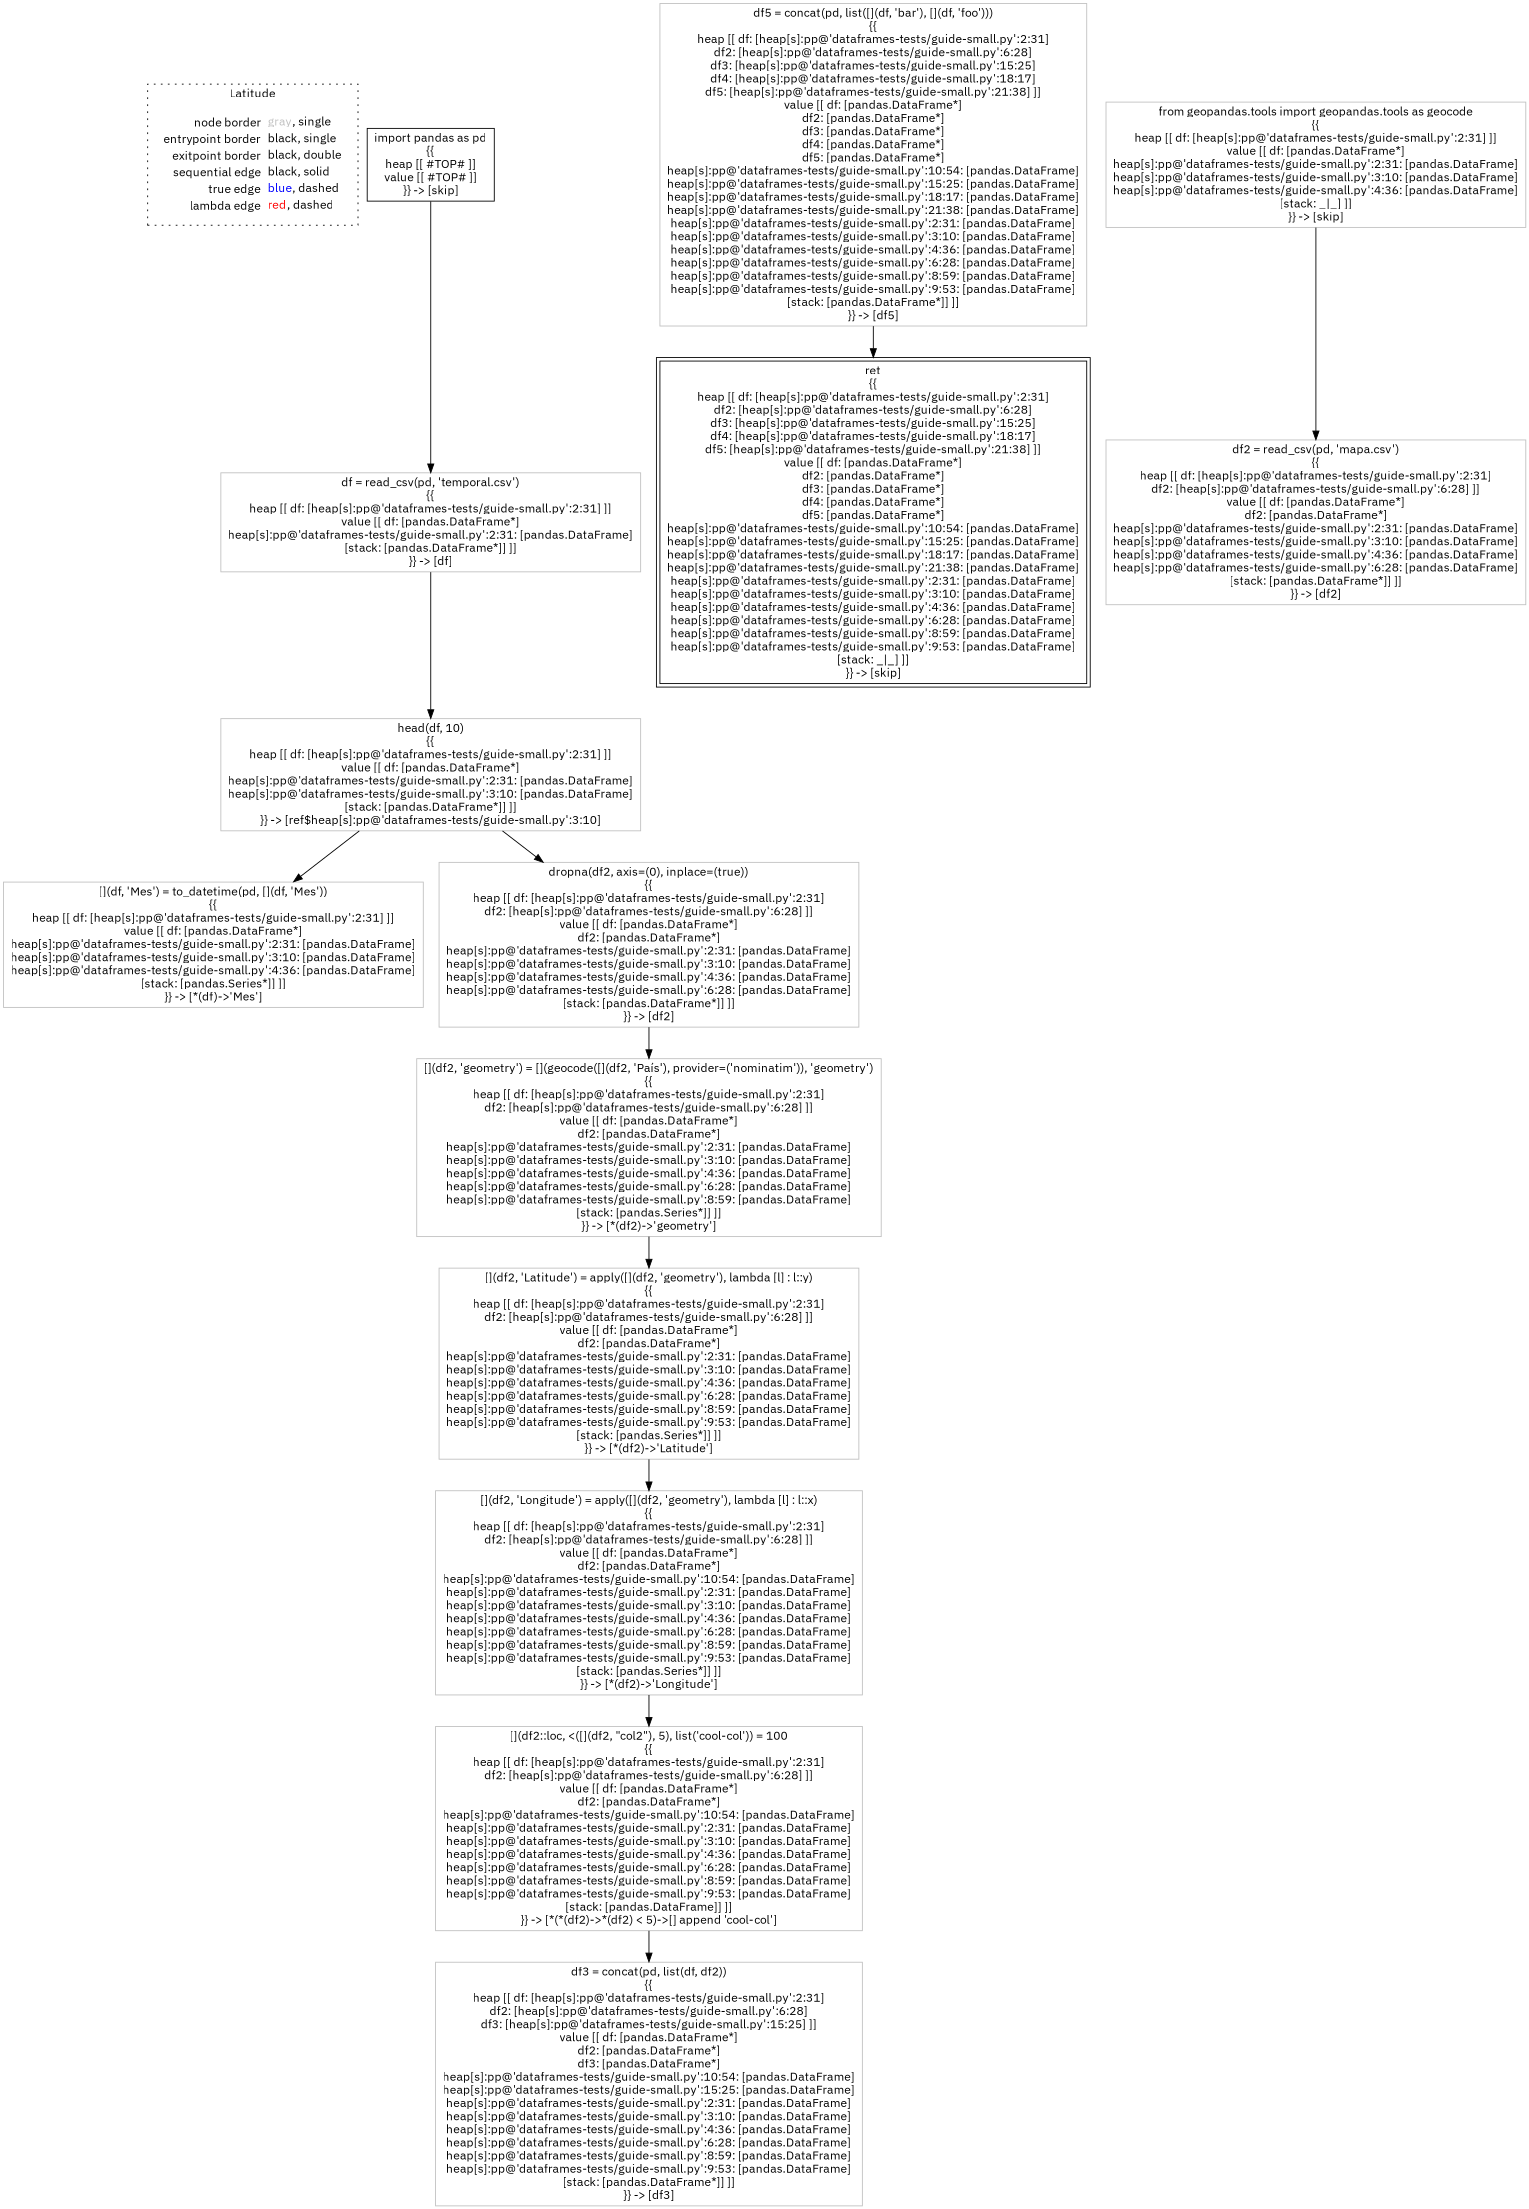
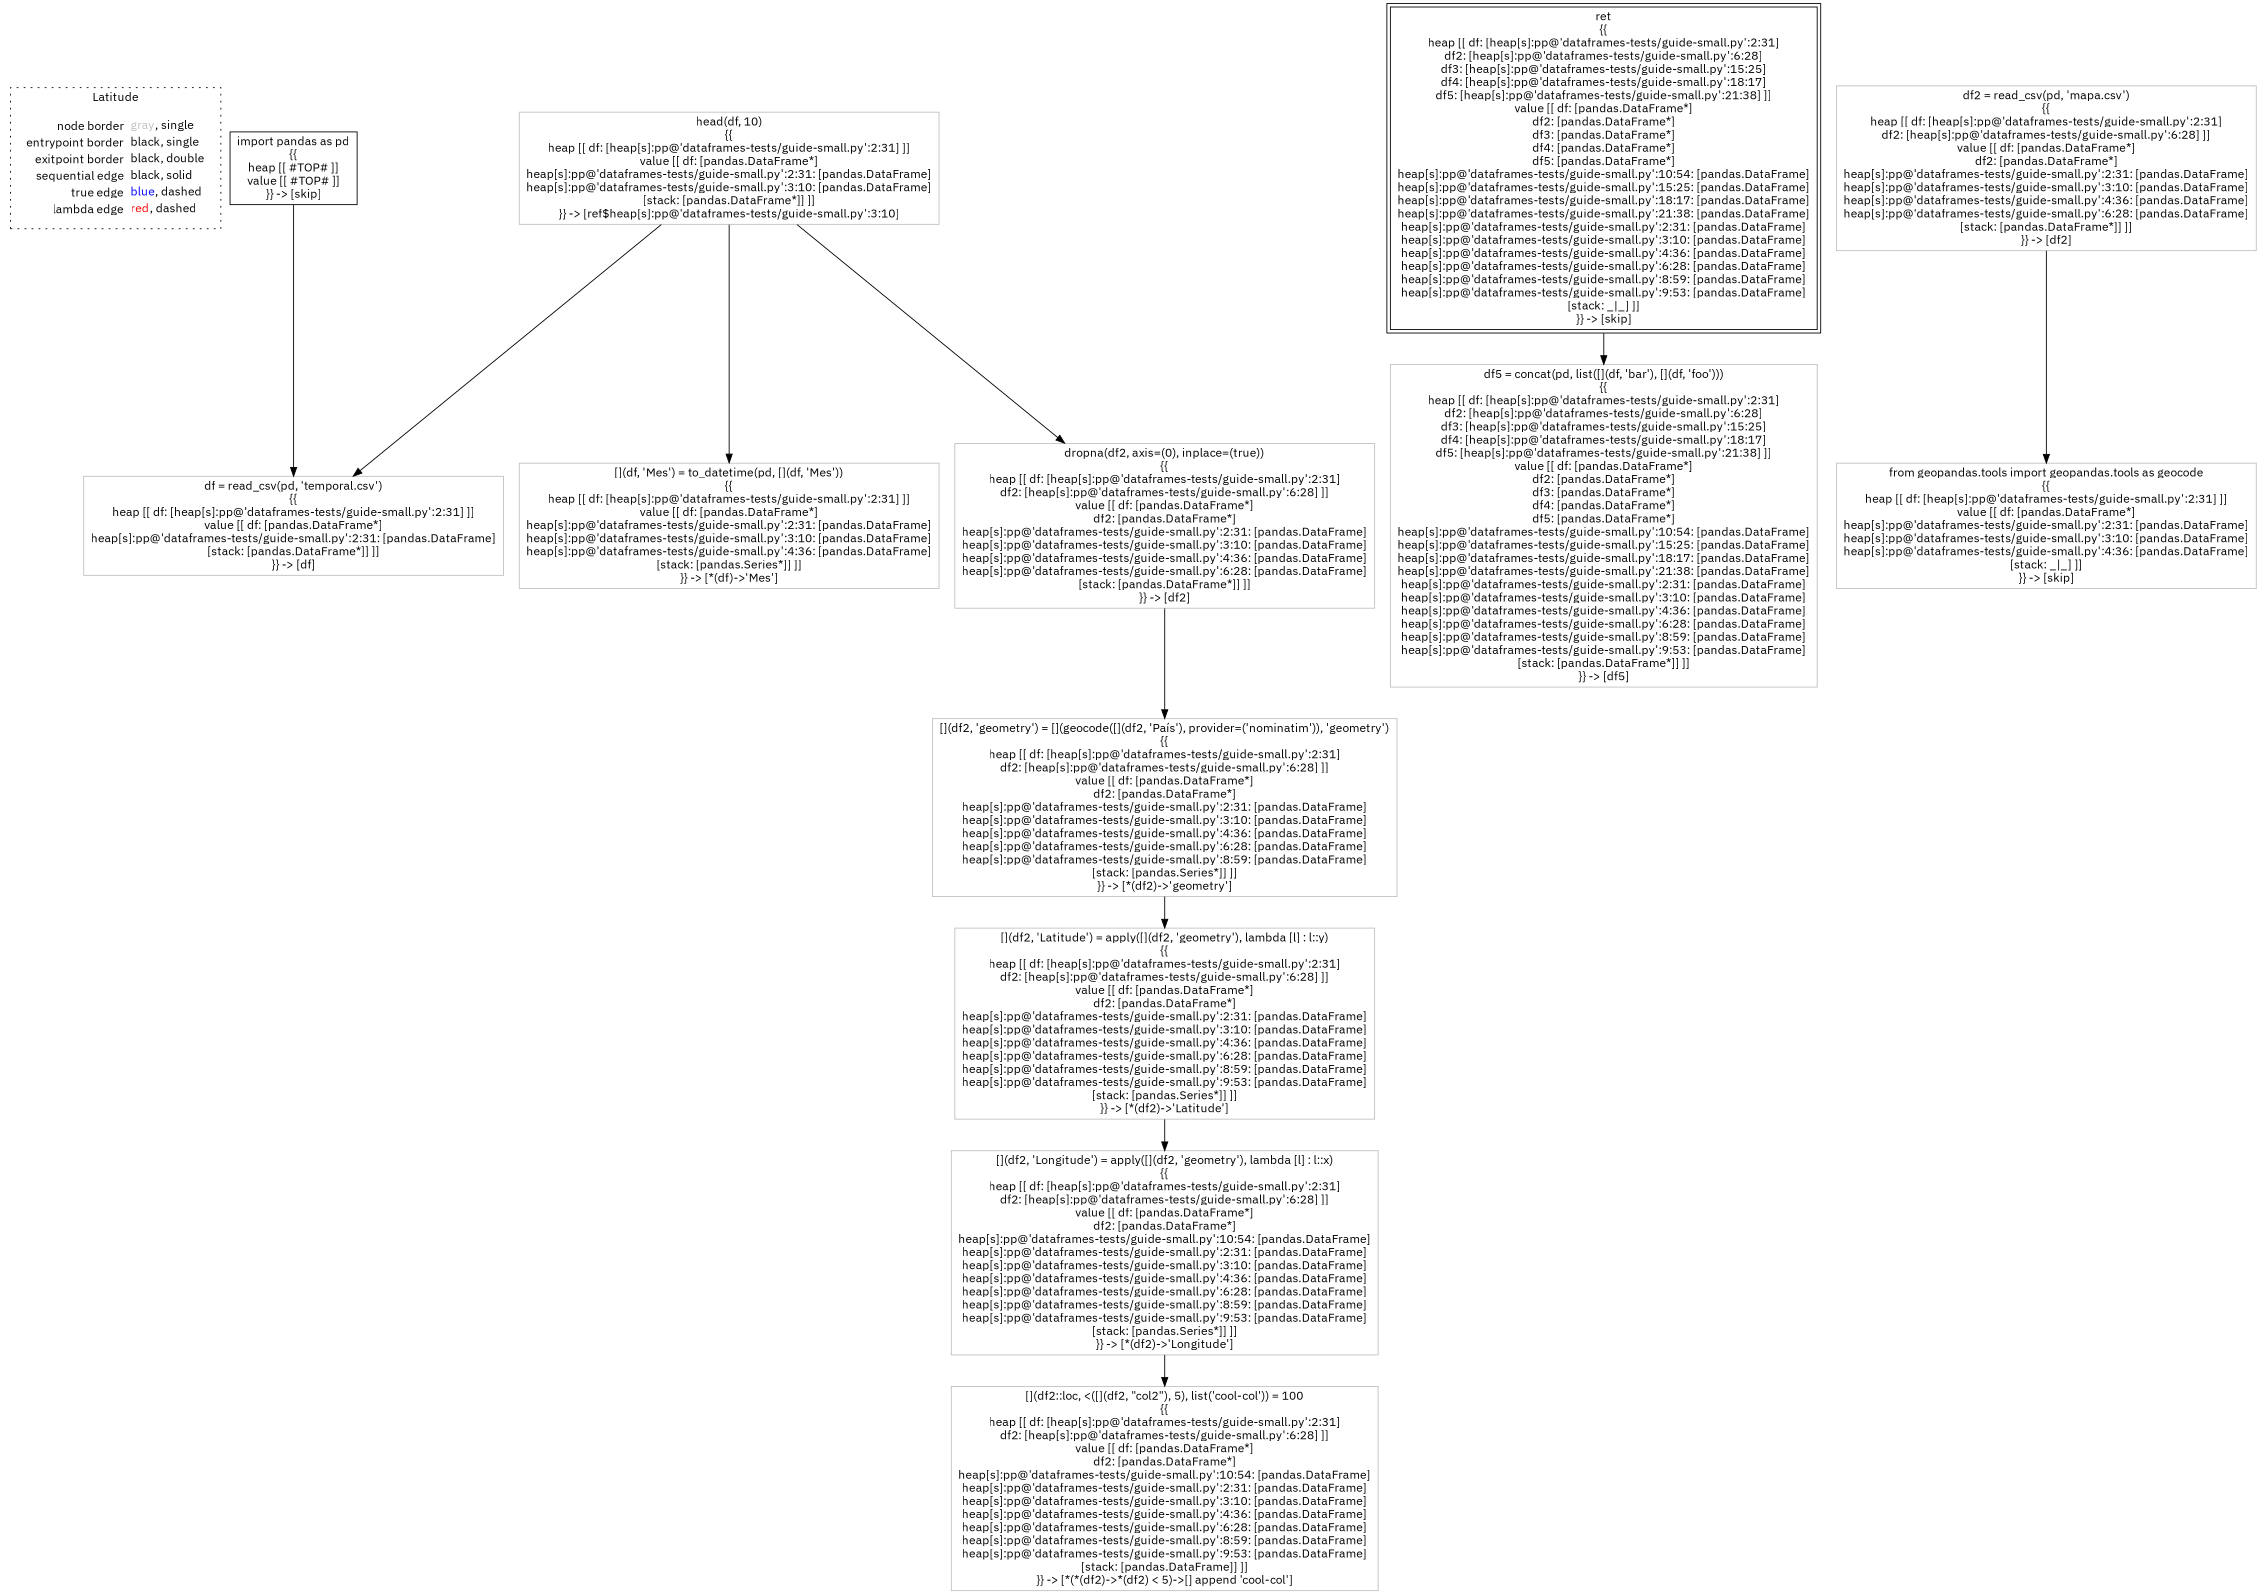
(1316, 329) -> (2046, 353)
(873, 337) -> (1604, 345)
(431, 641) -> (511, 348)
(649, 2084) -> none
